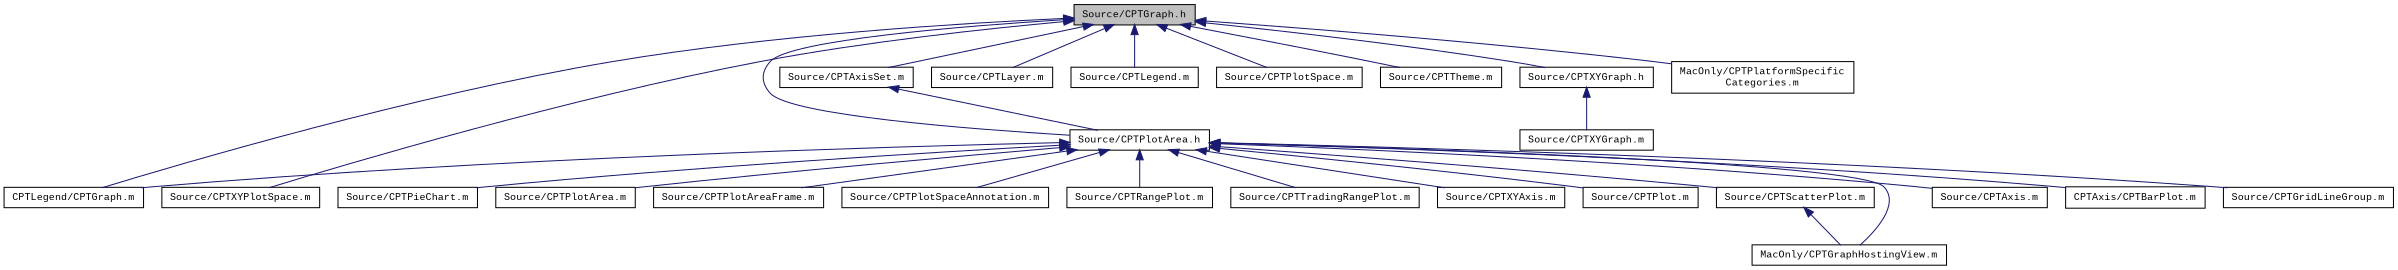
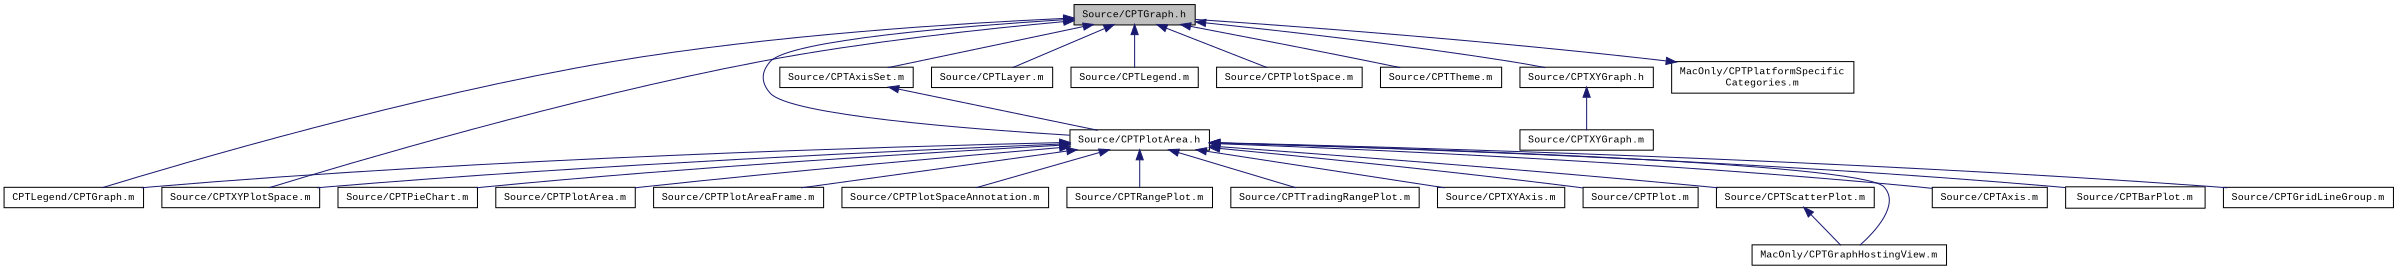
(1439, 40) -> (1431, 38)
none -> (688, 162)
(2135, 198) -> (2135, 198)
